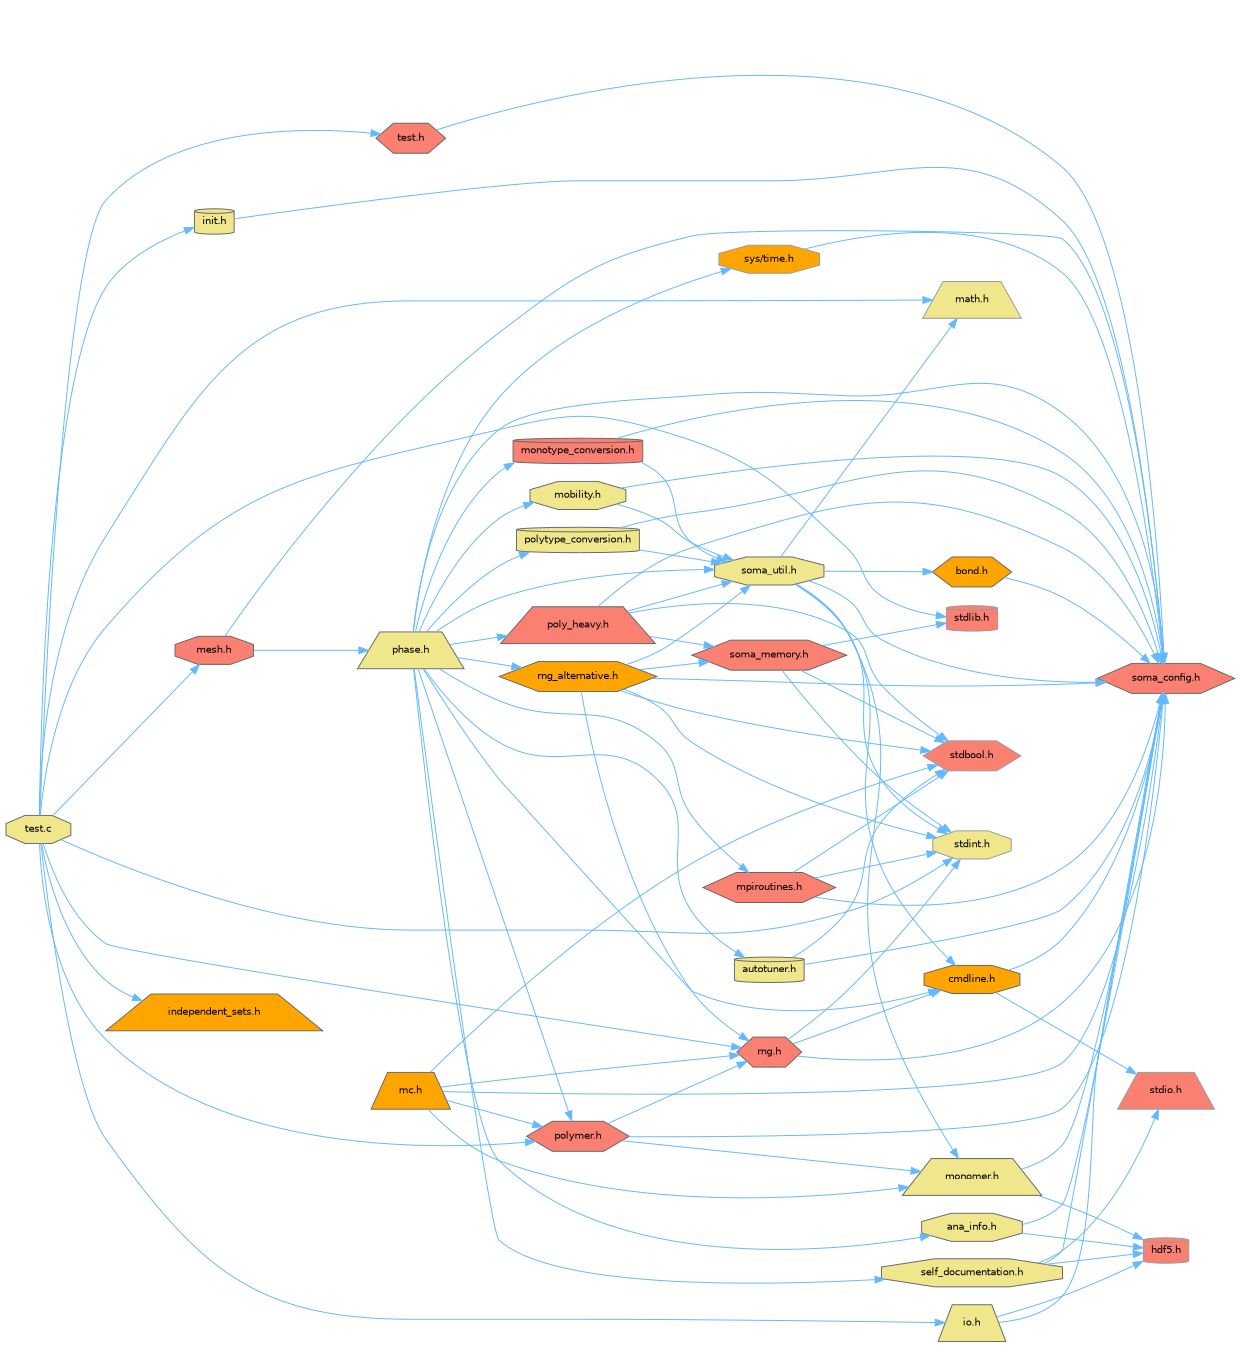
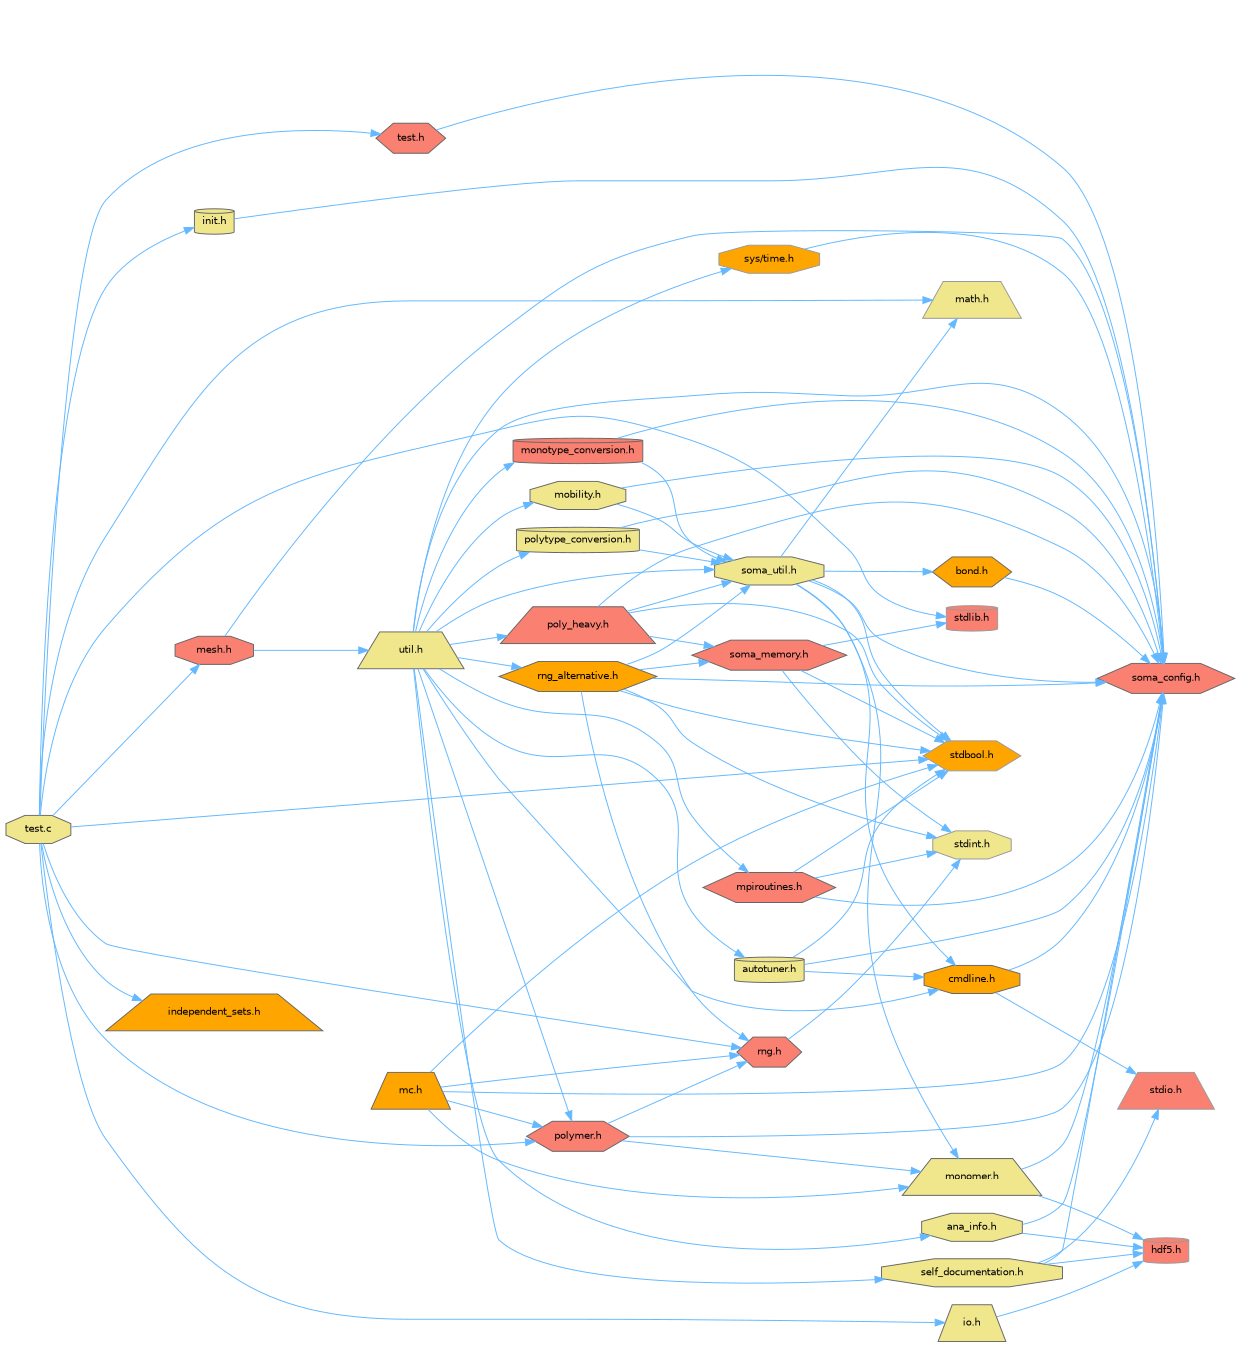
(411, 650) -> (411, 650)
(864, 716) -> (875, 662)
(972, 756) -> (972, 756)
(480, 930) -> (495, 793)
(1078, 985) -> none
(862, 1019) -> (854, 974)
(1092, 1135) -> none
